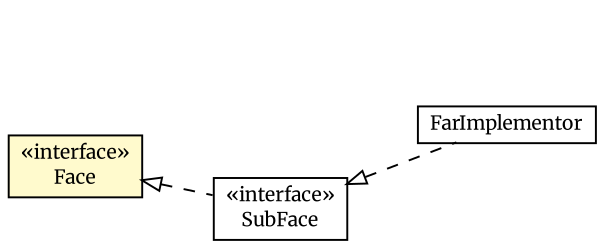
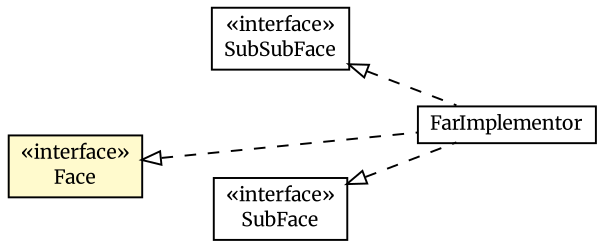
none -> (280, 39)
(187, 190) -> (290, 145)
